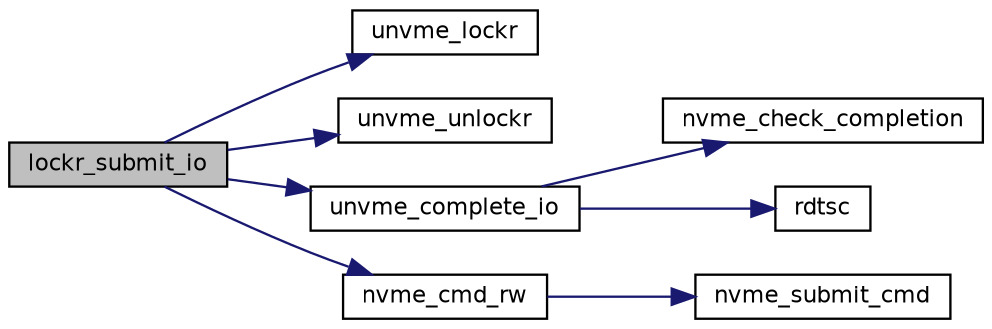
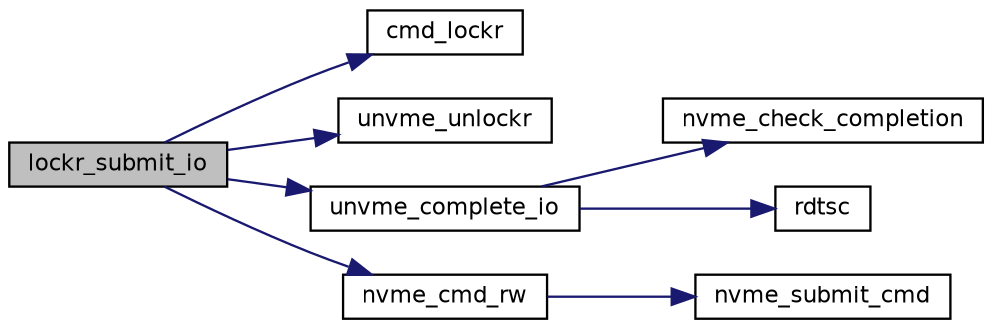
(445, 32) -> (445, 32)
